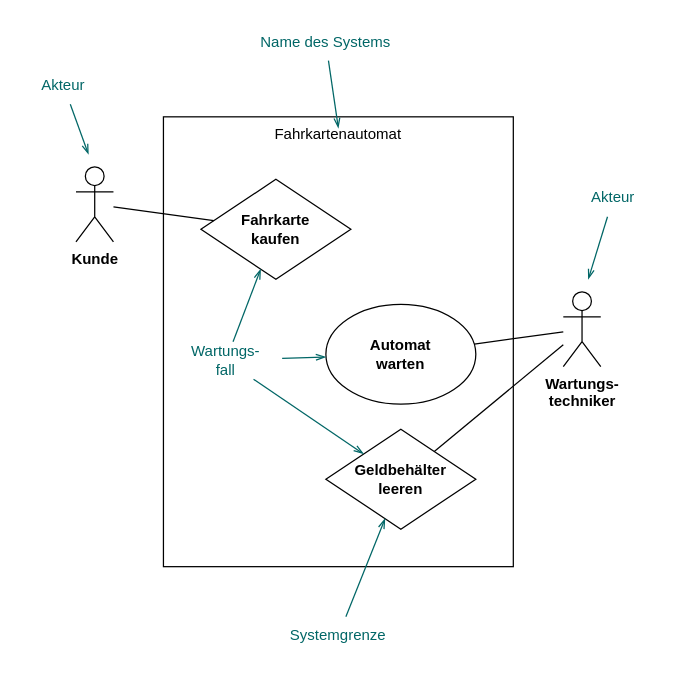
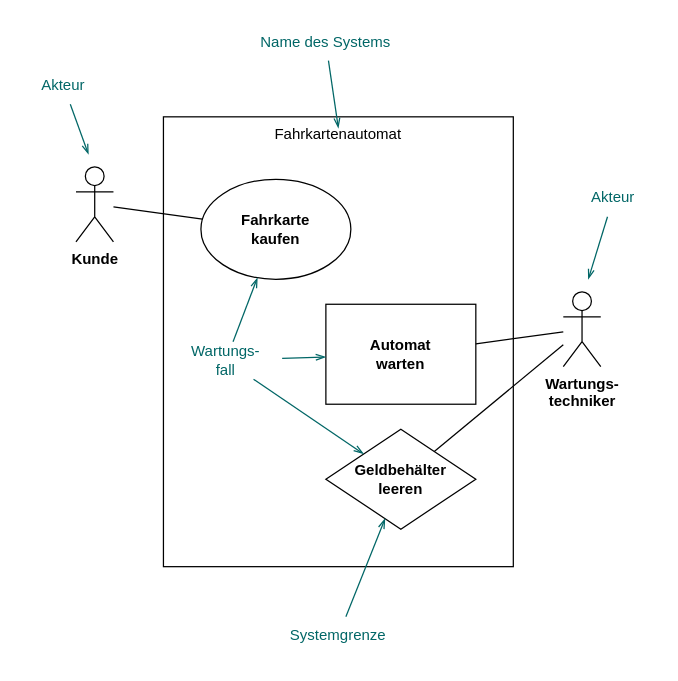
(276, 229) -> (276, 229)
(401, 354) -> (401, 354)
